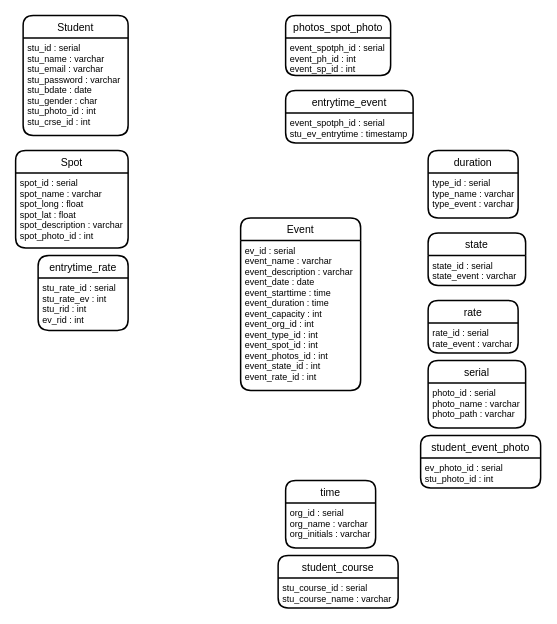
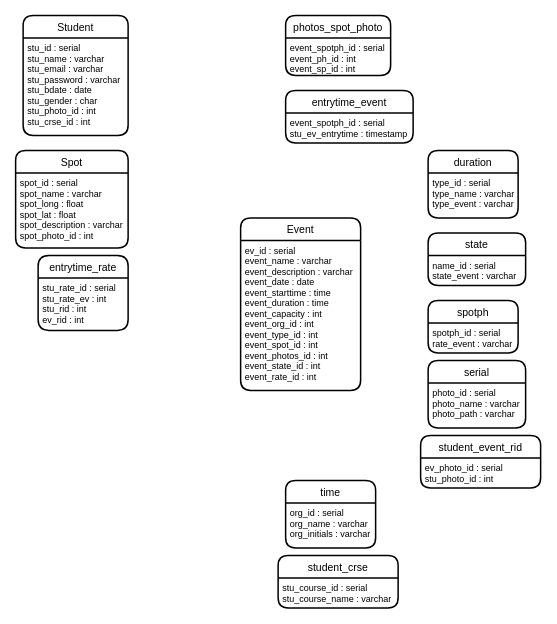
(468, 266) -> (465, 266)
(473, 312) -> (473, 312)
(465, 333) -> (470, 333)
(480, 447) -> (480, 447)
(338, 567) -> (338, 567)
